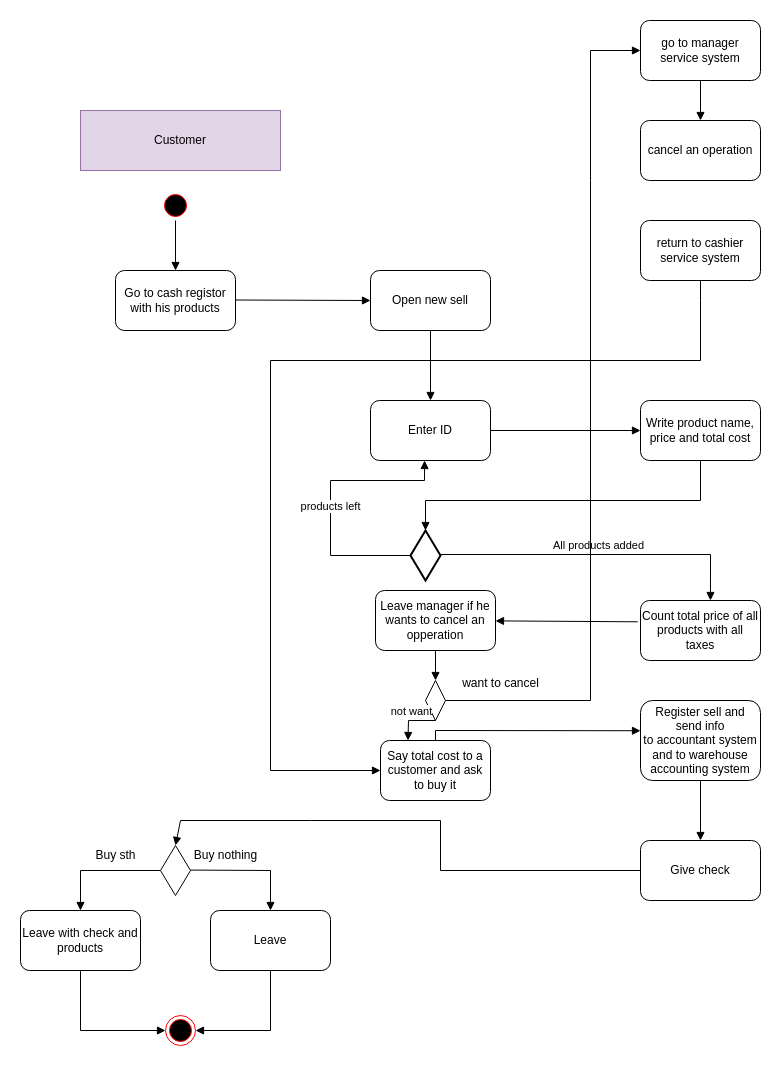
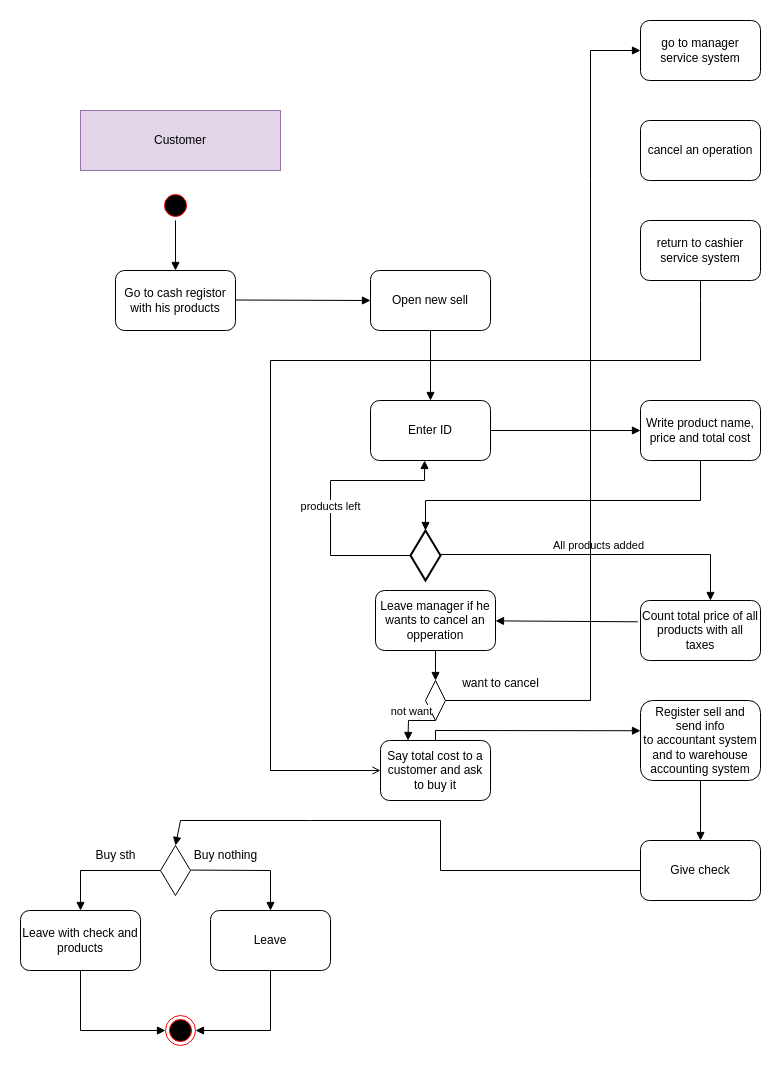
(701, 96) -> none
(371, 771) -> (373, 771)
